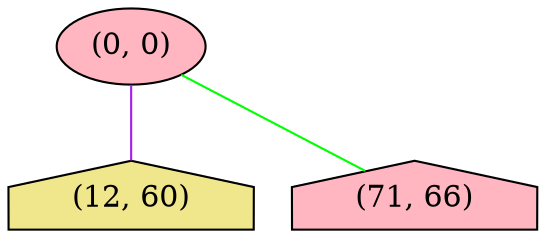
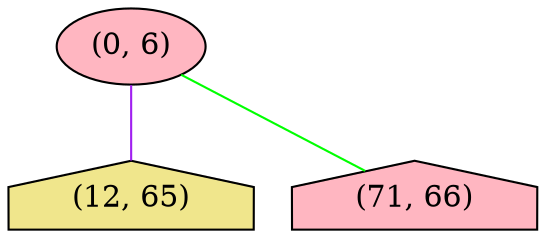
(131, 47) -> (131, 47)
(131, 199) -> (131, 199)
